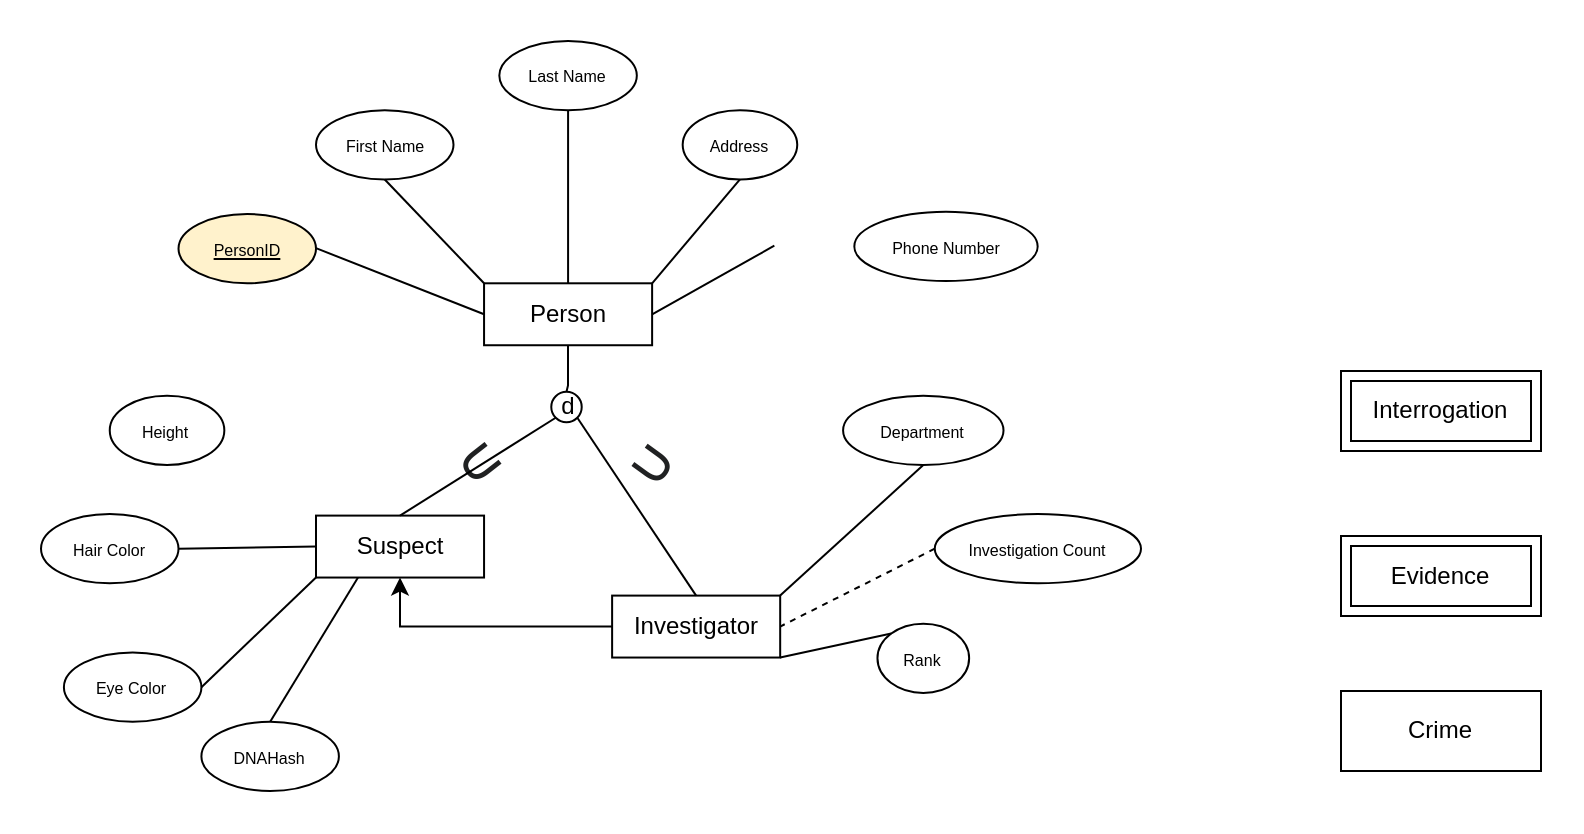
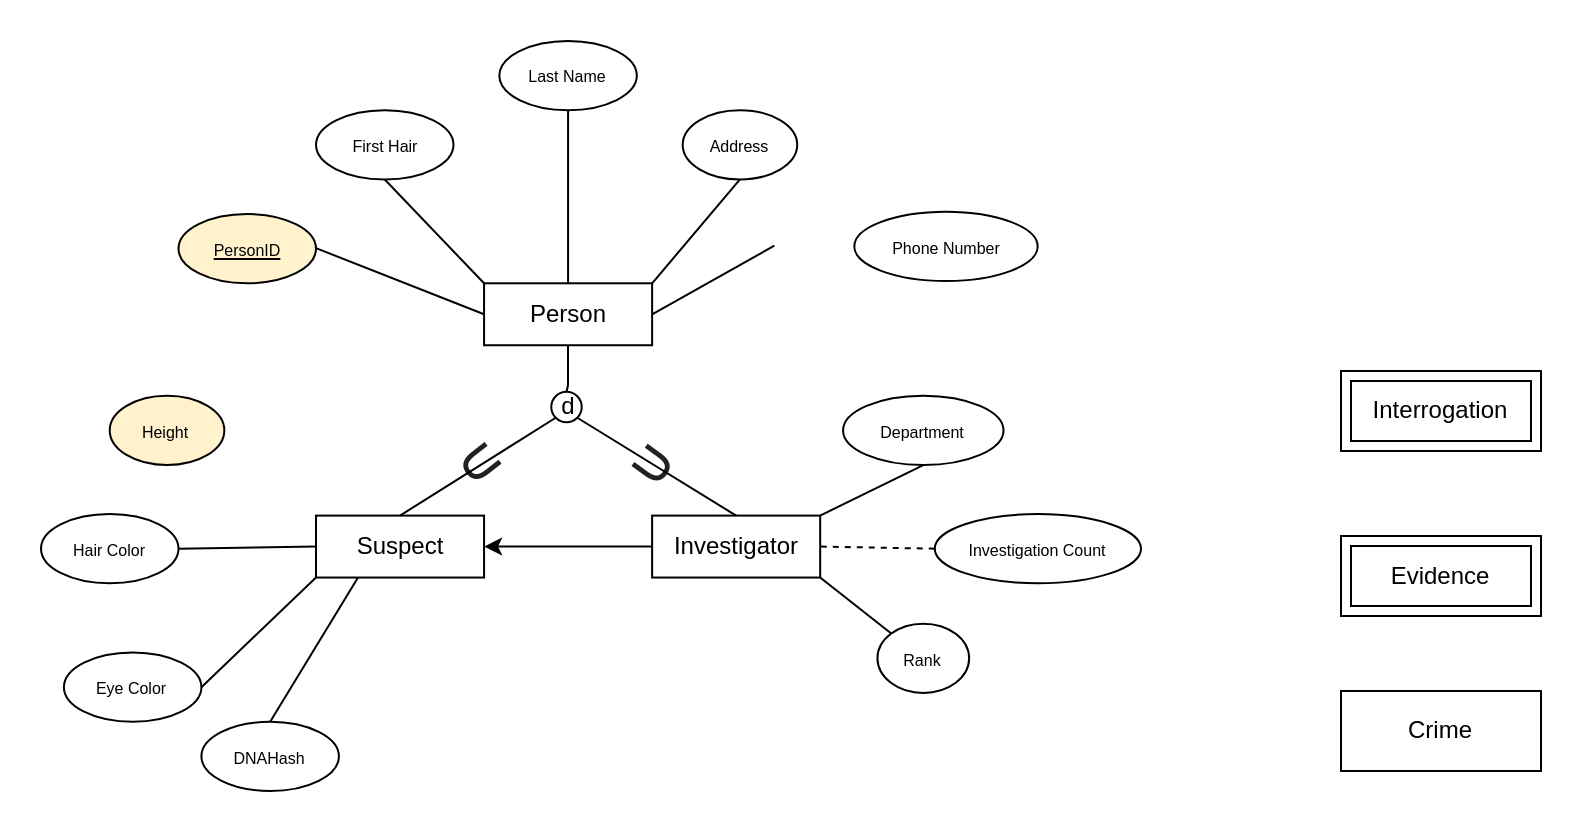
(386, 145) -> (386, 145)
(167, 430) -> (167, 430)
(696, 627) -> (736, 547)
